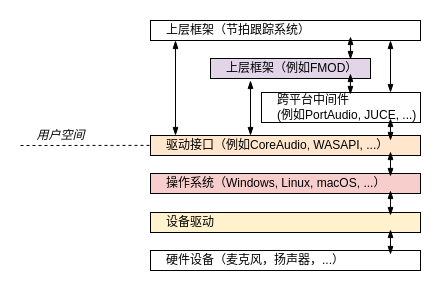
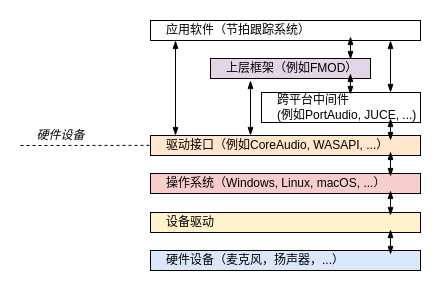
(239, 31) -> (239, 31)
(61, 136) -> (61, 136)
(286, 261) -> (286, 261)
